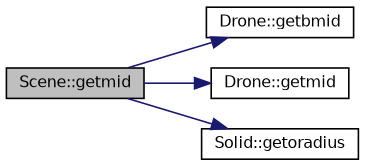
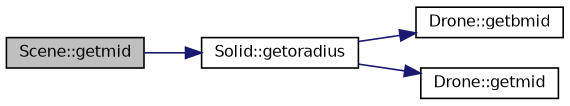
(170, 55) -> (379, 38)
(169, 83) -> (381, 68)
